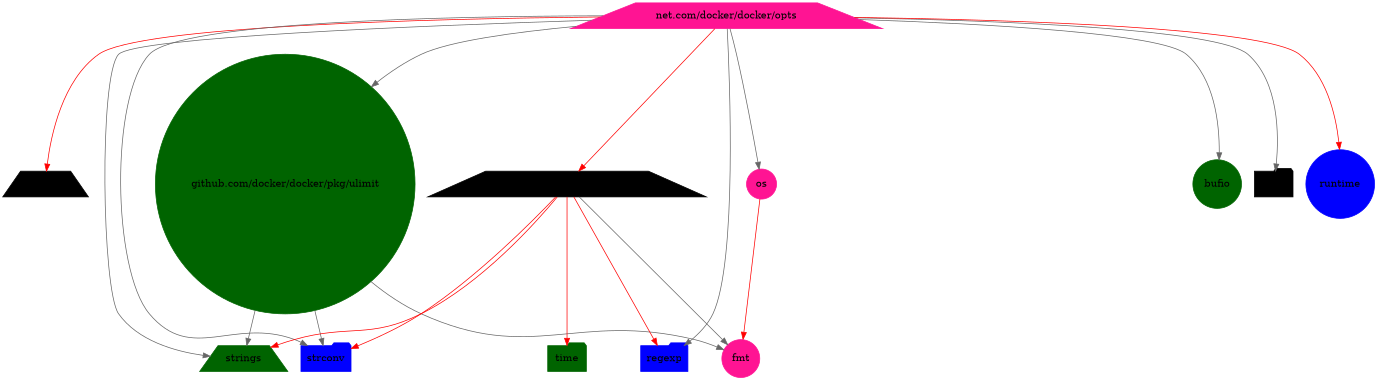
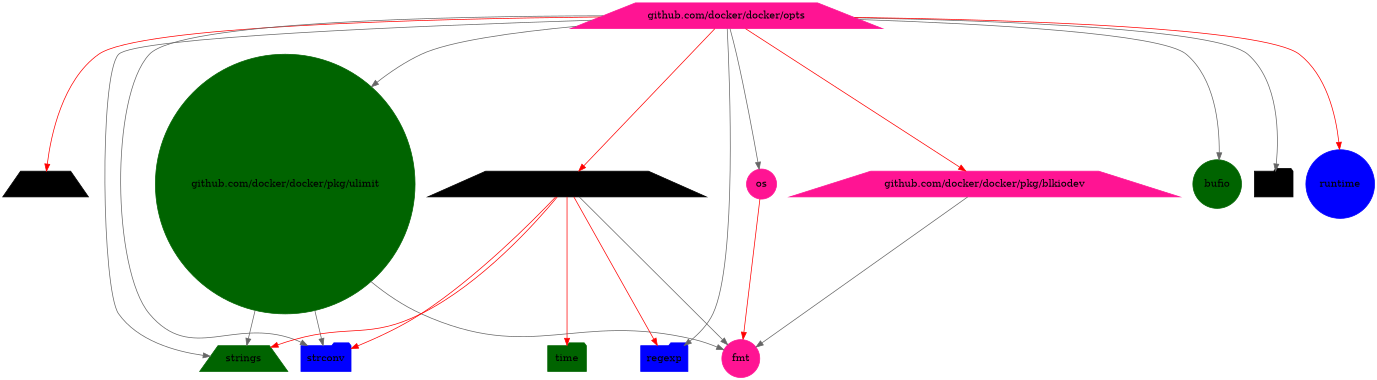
(727, 16) -> (727, 16)
none -> (985, 184)
